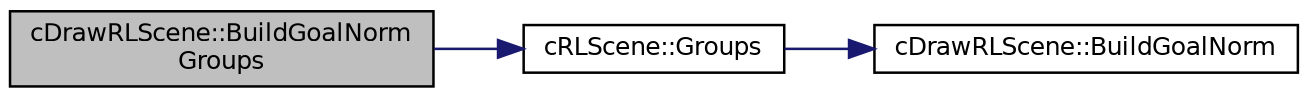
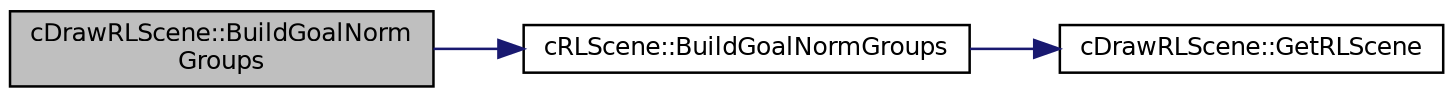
(654, 49) -> (747, 49)
(1086, 49) -> (1252, 49)
